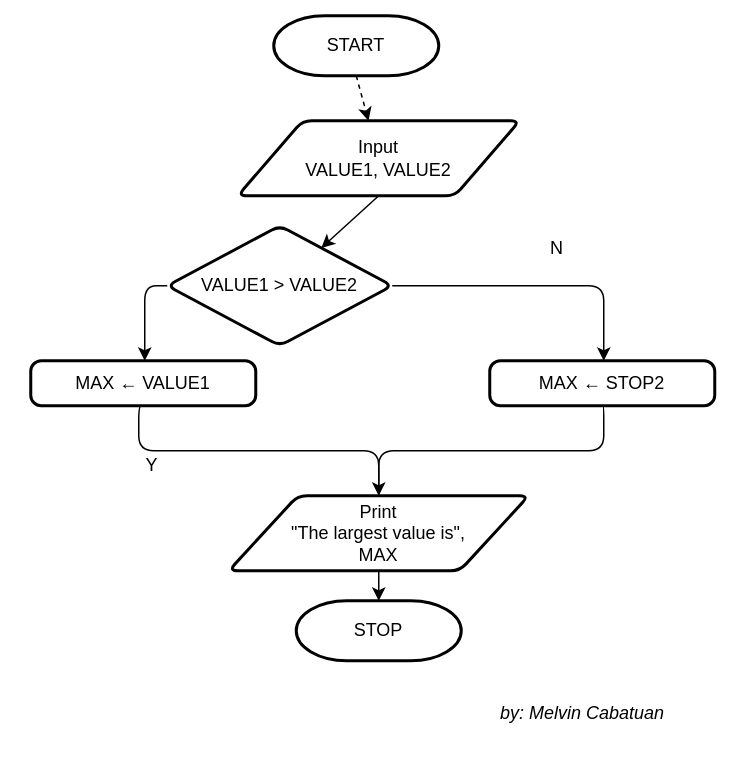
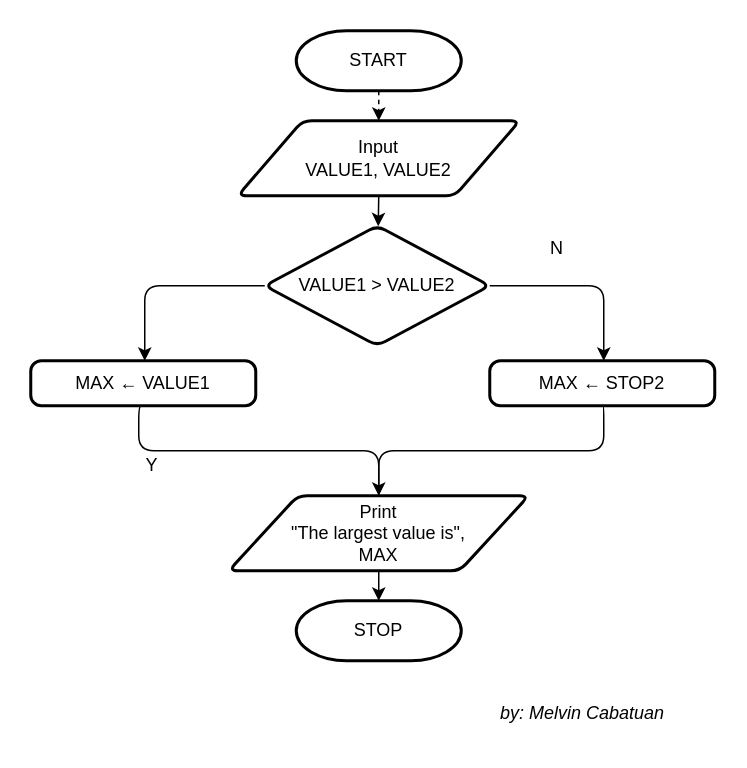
(356, 46) -> (379, 61)
(280, 286) -> (377, 286)
